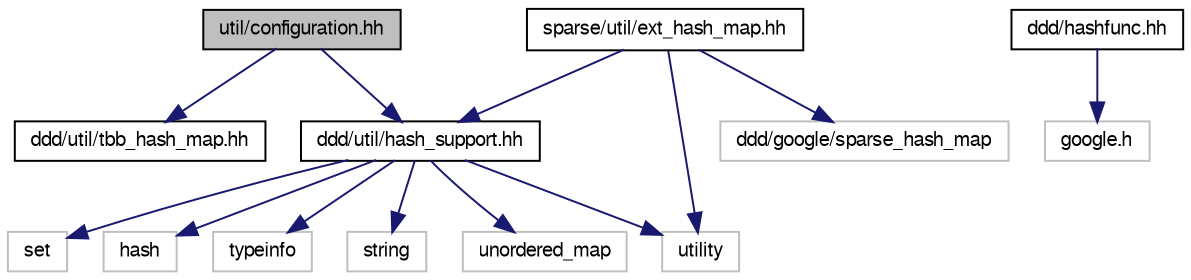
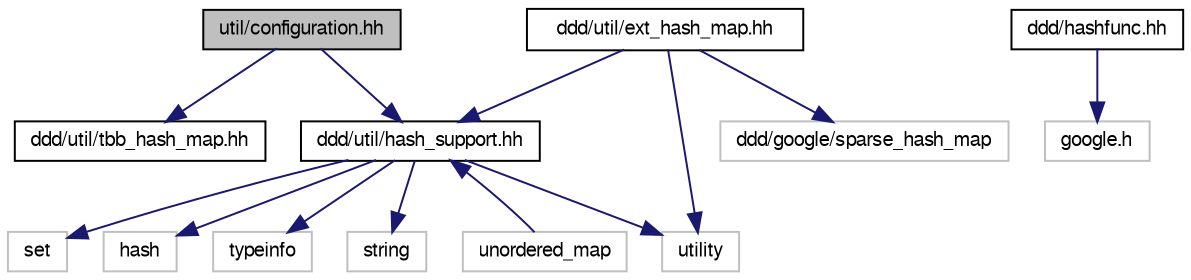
(665, 30) -> (665, 30)
(464, 191) -> (502, 201)
